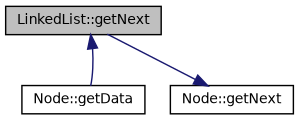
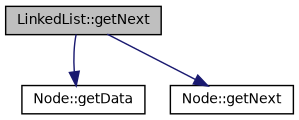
(93, 67) -> (74, 53)
